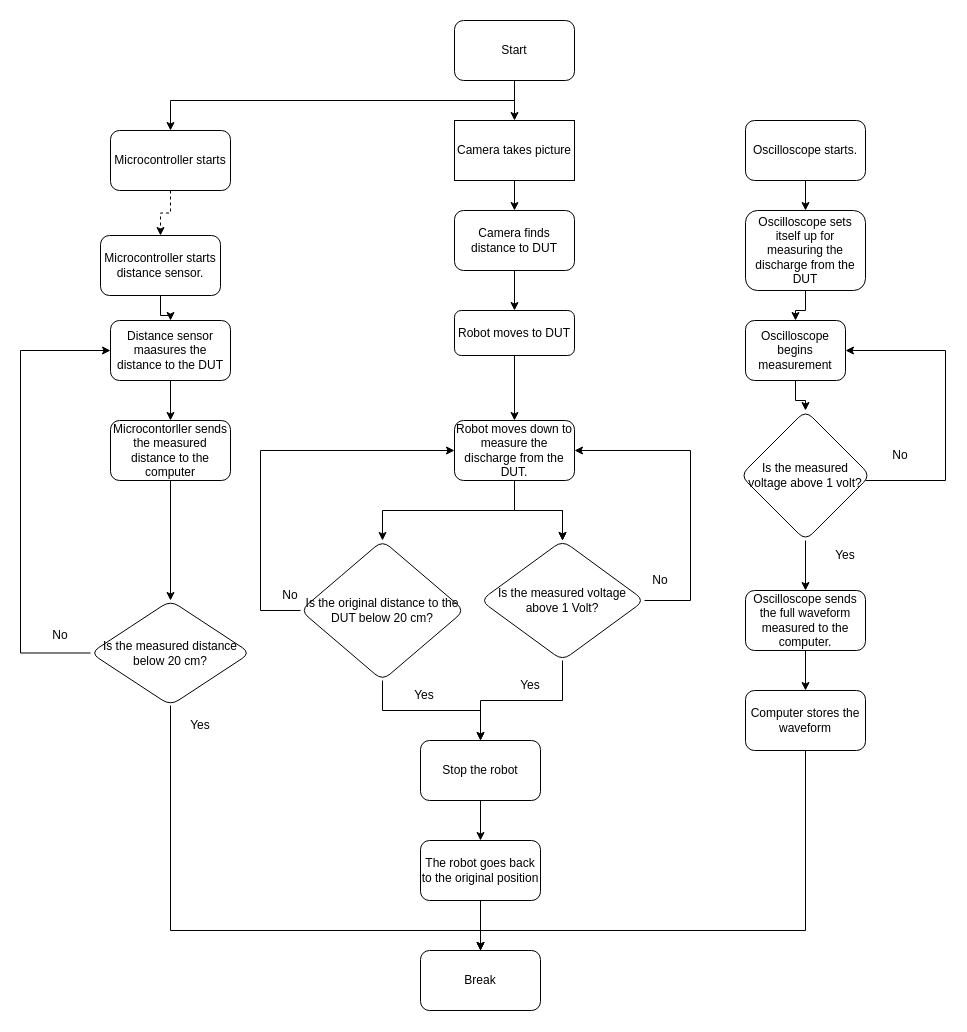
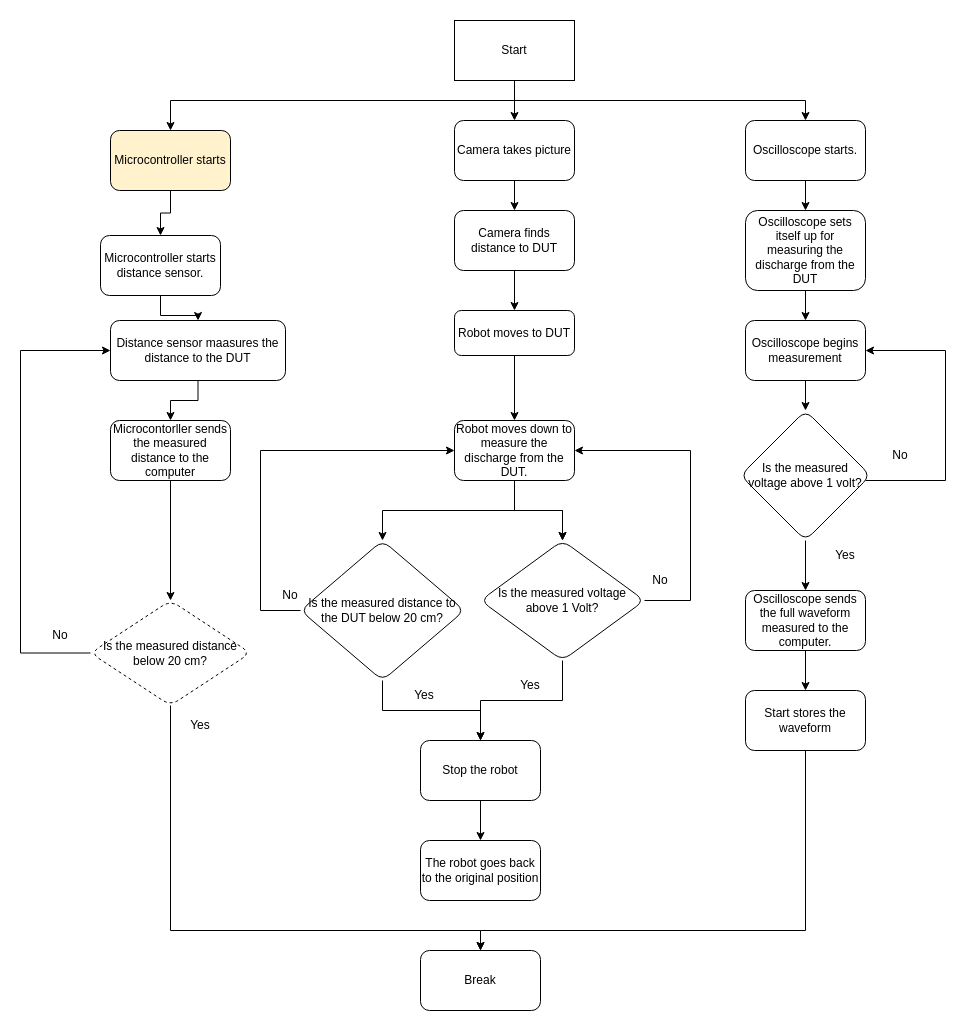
(515, 51) -> (515, 51)
none -> (667, 101)
(515, 151) -> (515, 151)
(171, 161) -> (171, 161)
(169, 213) -> (169, 213)
(171, 351) -> (198, 351)
(796, 351) -> (806, 351)
(383, 611) -> (383, 611)
(171, 653) -> (171, 653)
(806, 721) -> (806, 721)
(481, 914) -> none
